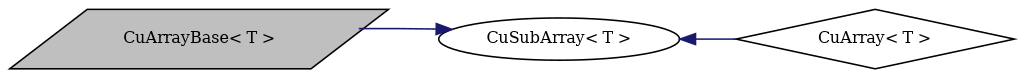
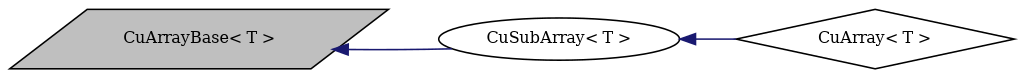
(397, 29) -> (400, 50)
